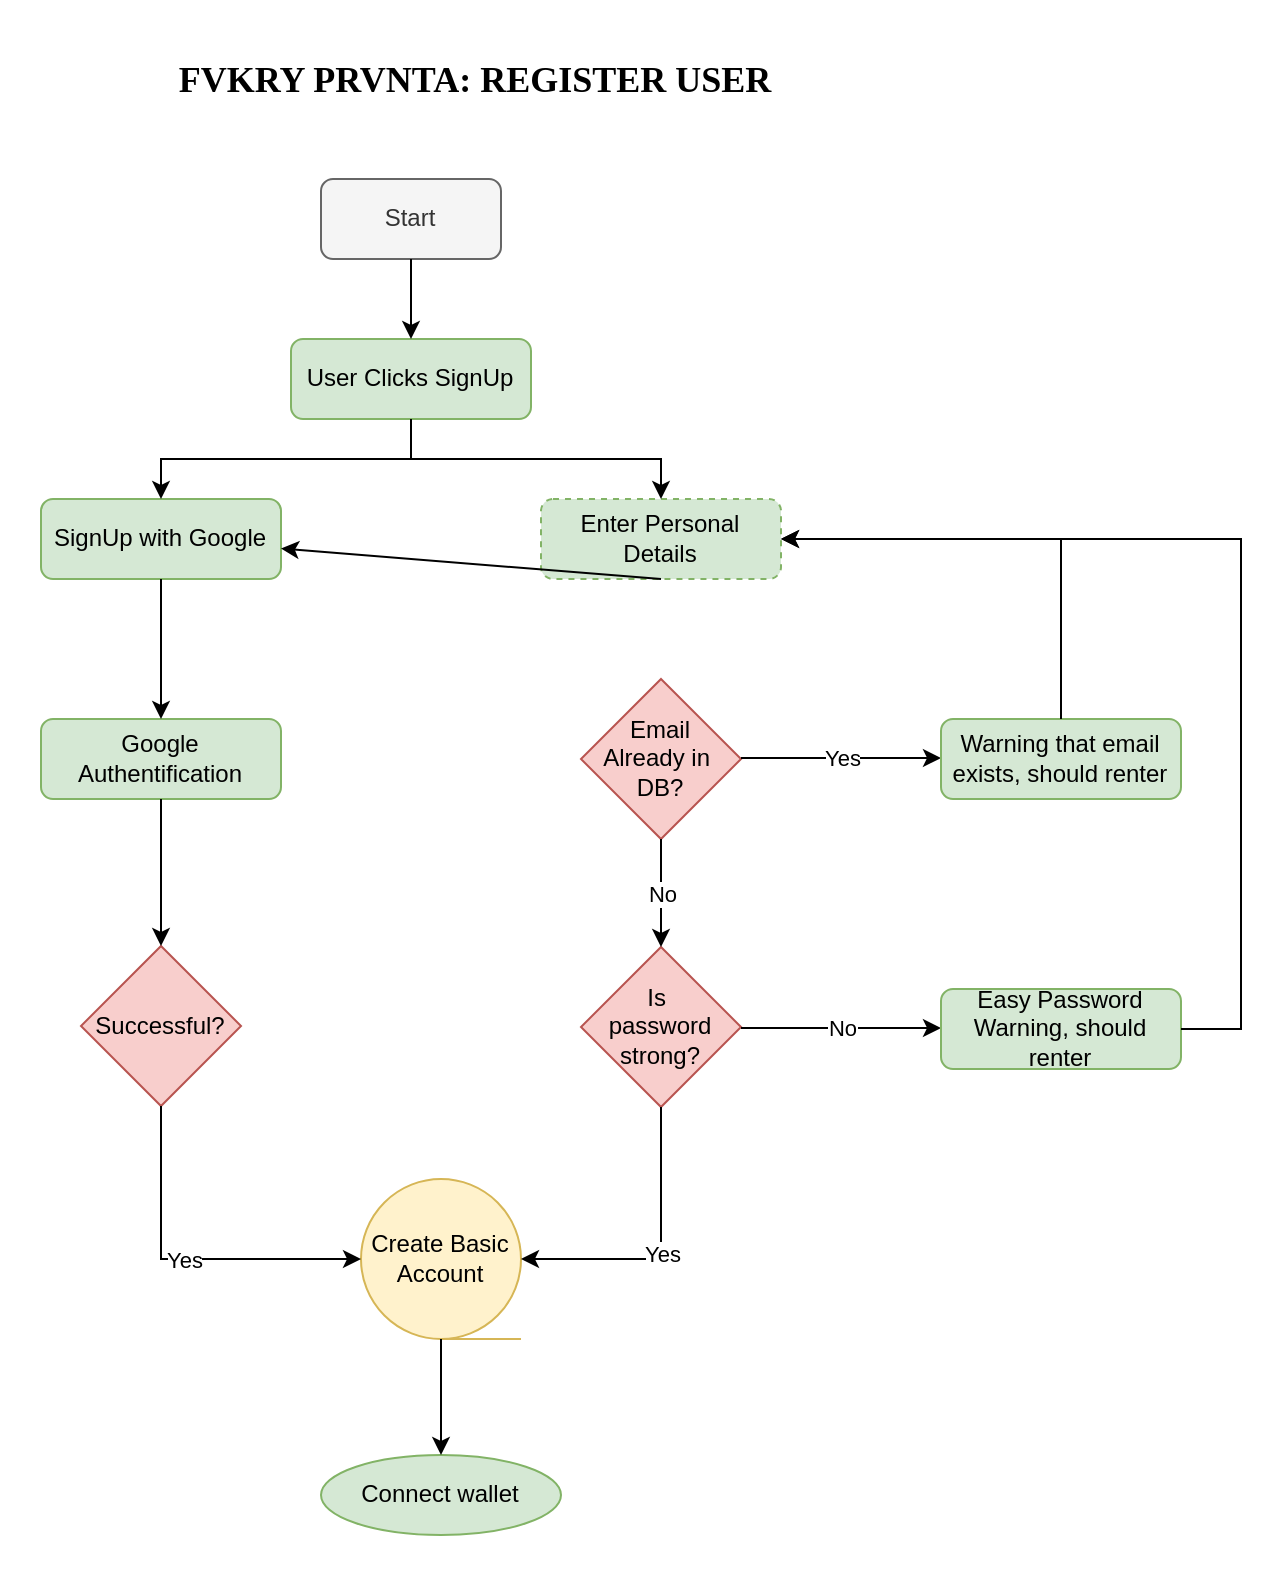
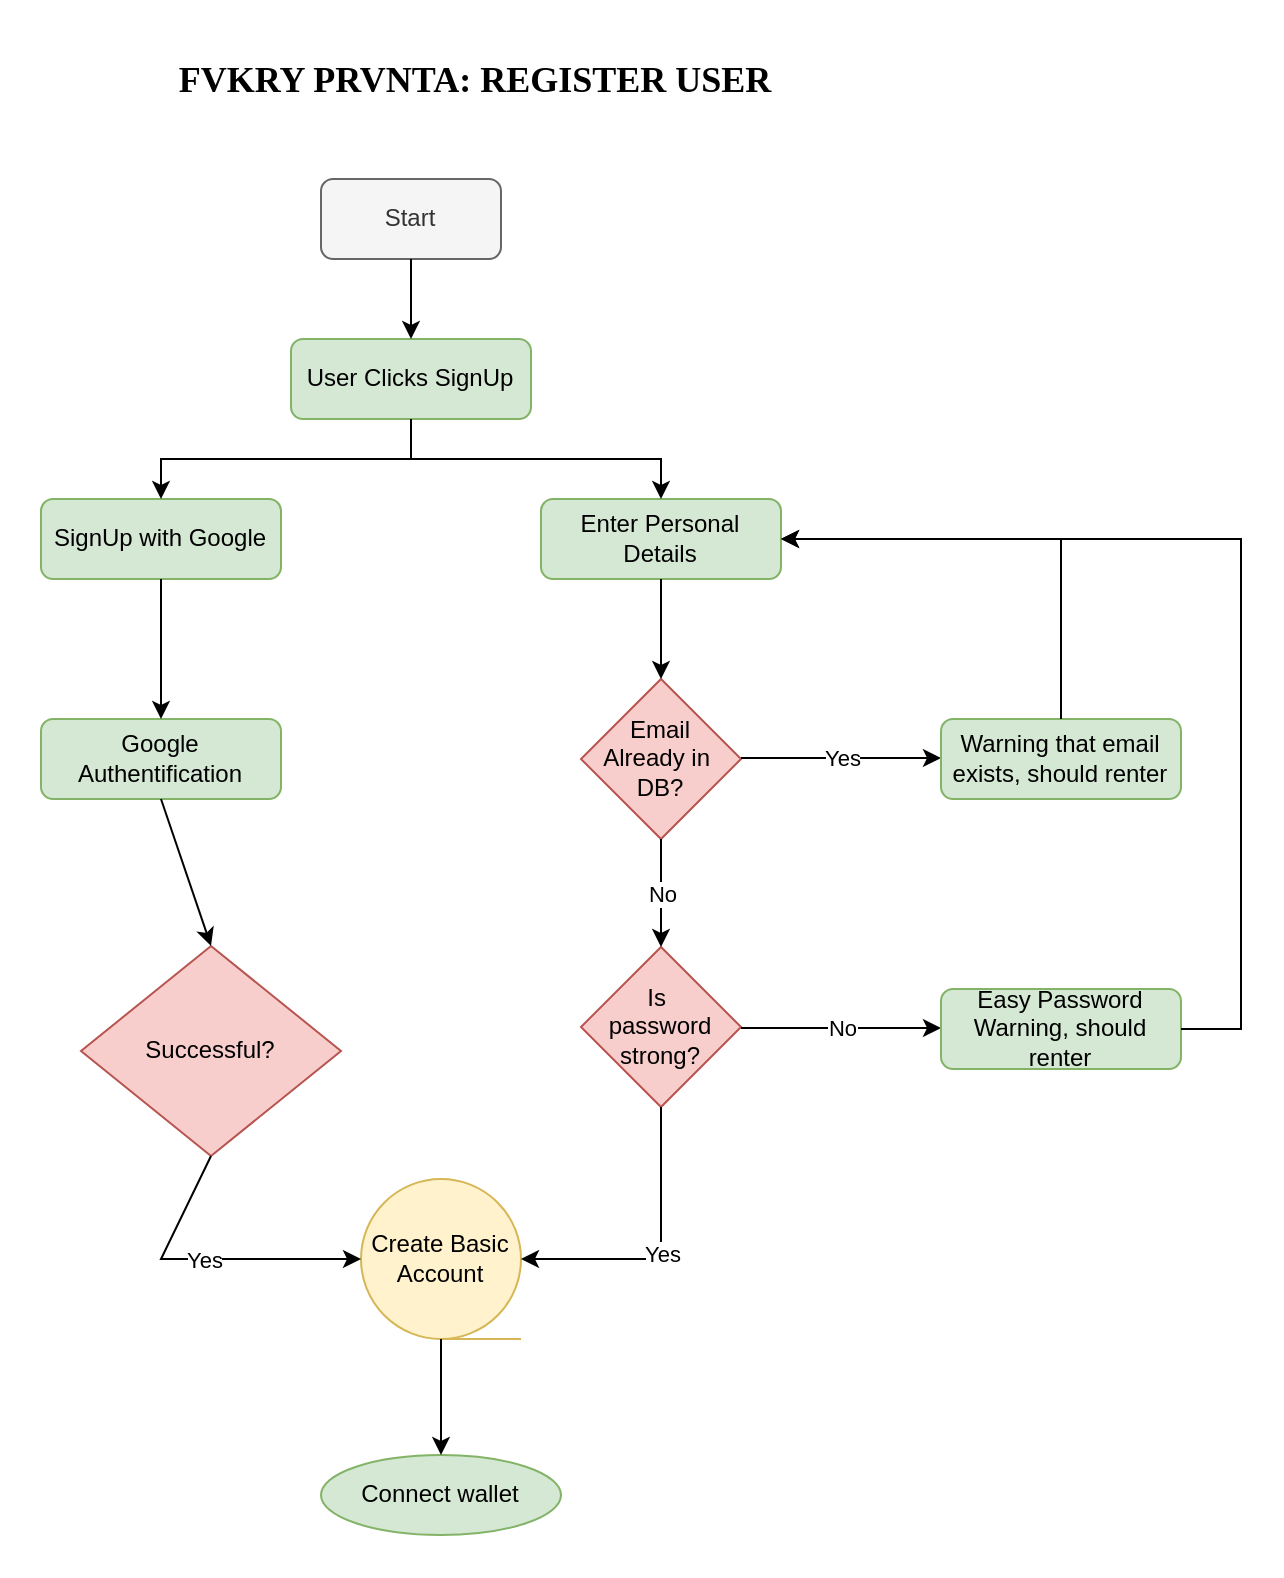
(661, 539) -> (661, 539)
(477, 564) -> (661, 622)
(161, 1026) -> (211, 1051)
